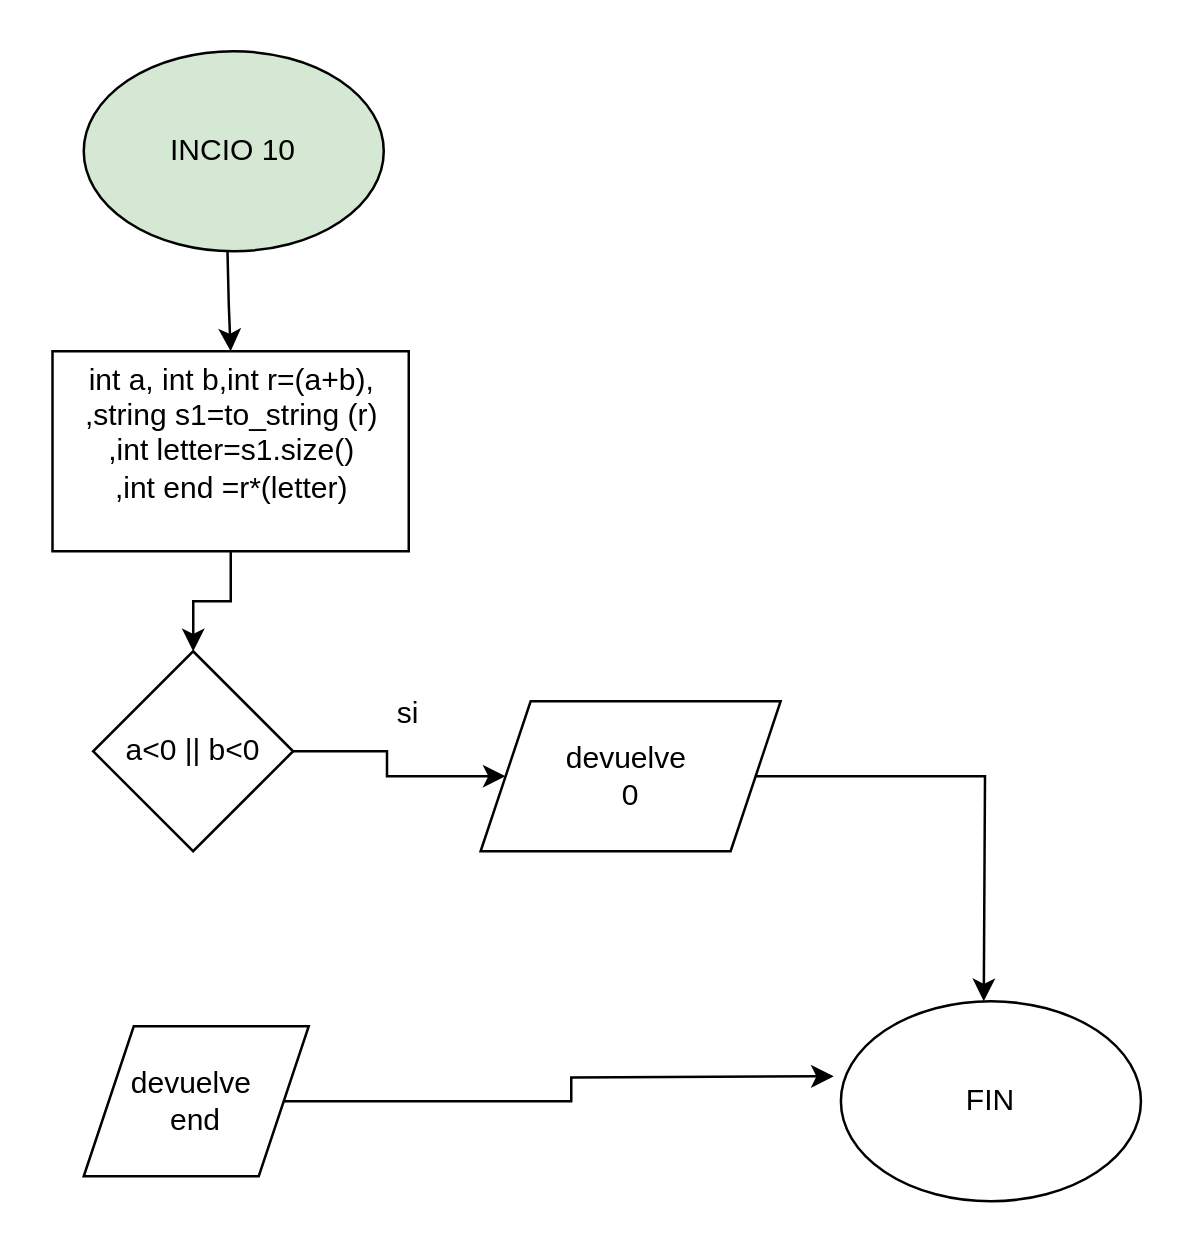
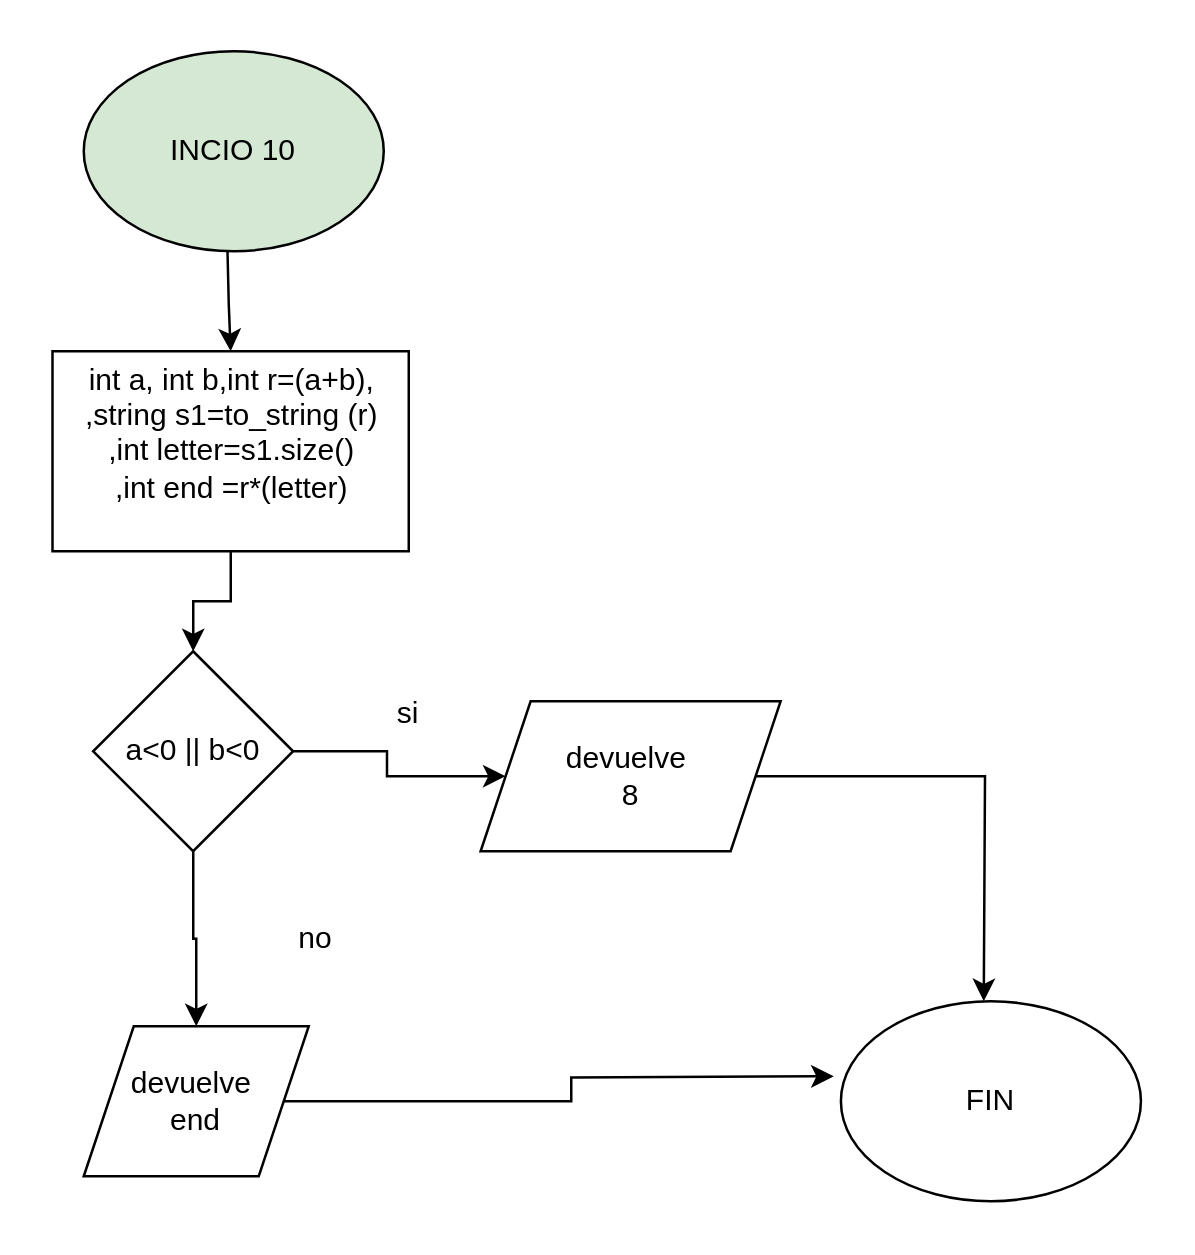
(631, 776) -> (631, 776)
none -> (193, 932)
none -> (316, 939)
